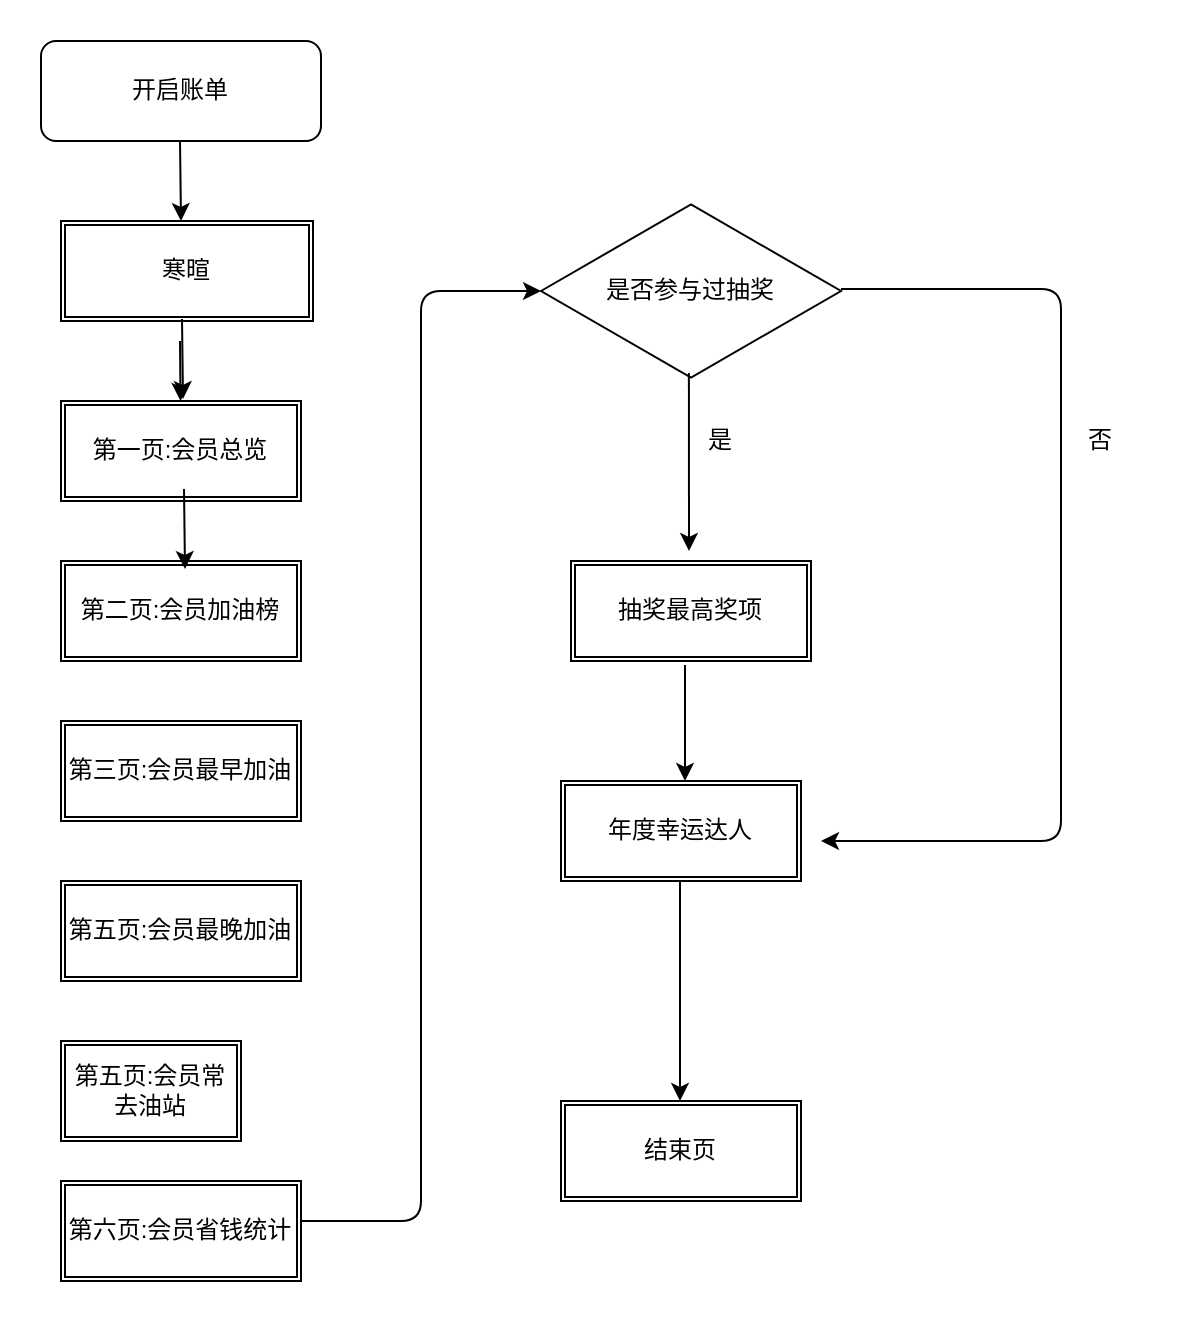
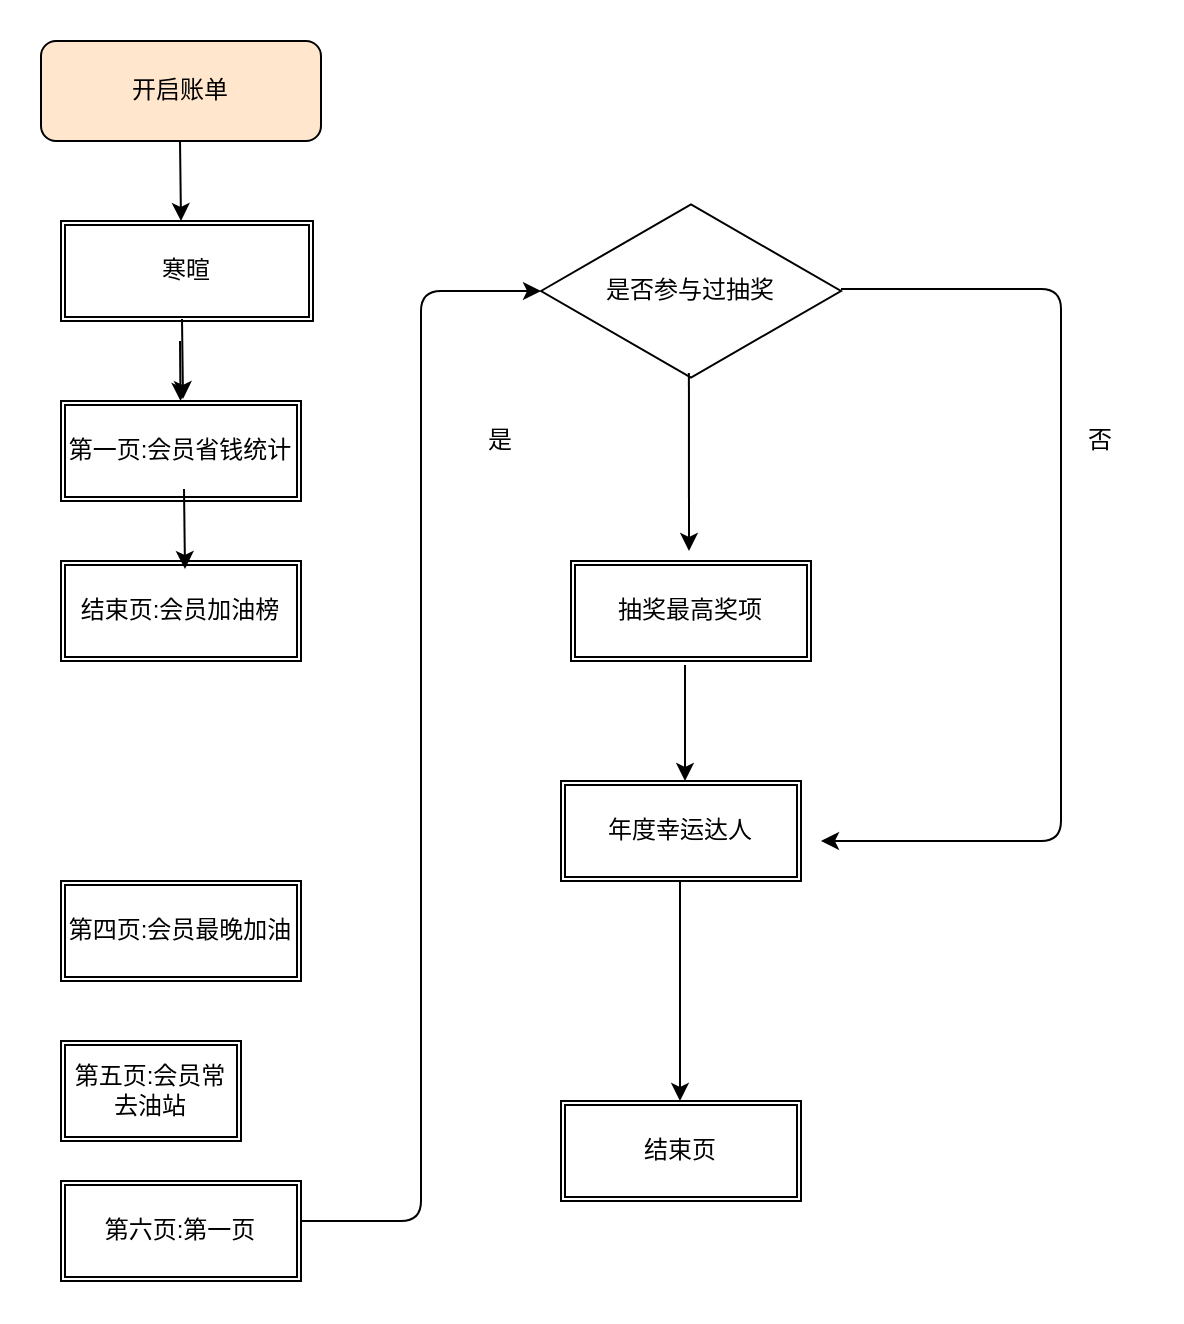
(181, 91) -> (181, 91)
(721, 441) -> (501, 441)
(181, 451) -> (181, 451)
(181, 611) -> (181, 611)
(181, 771) -> none
(181, 931) -> (181, 931)
(181, 1231) -> (181, 1231)
